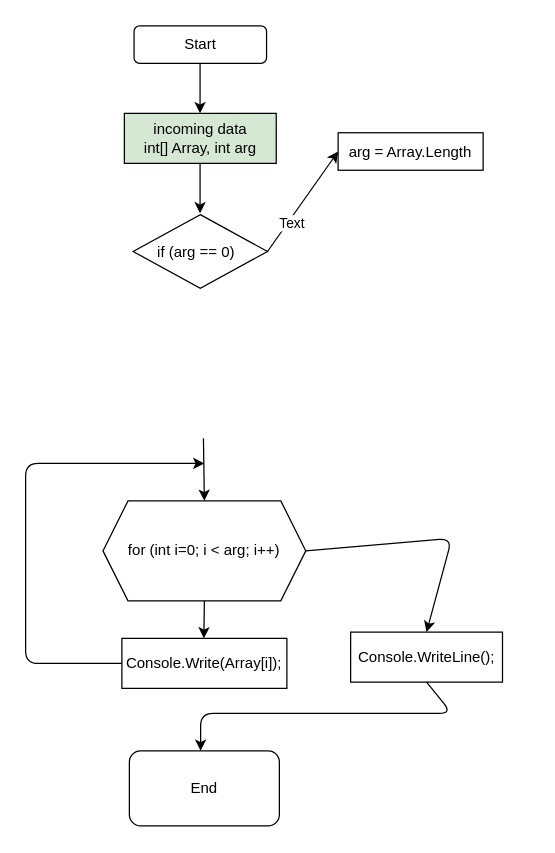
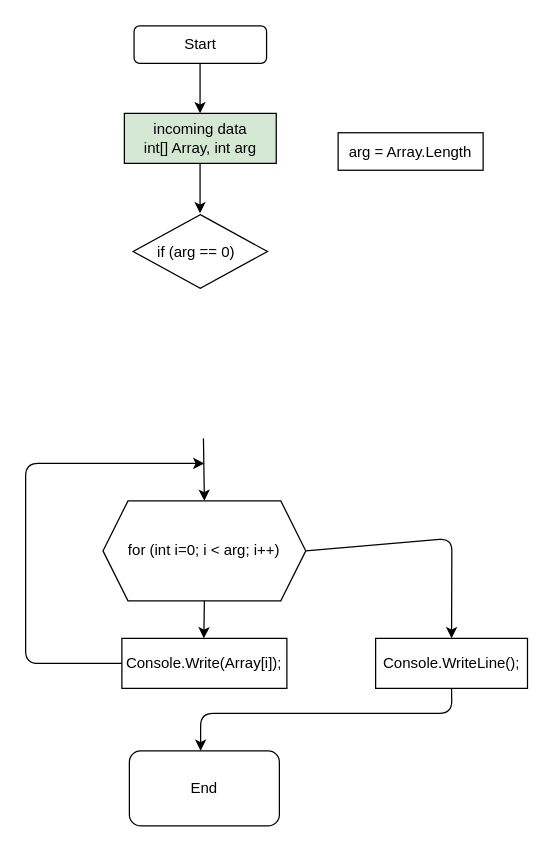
(301, 205) -> none
(427, 657) -> (452, 663)
